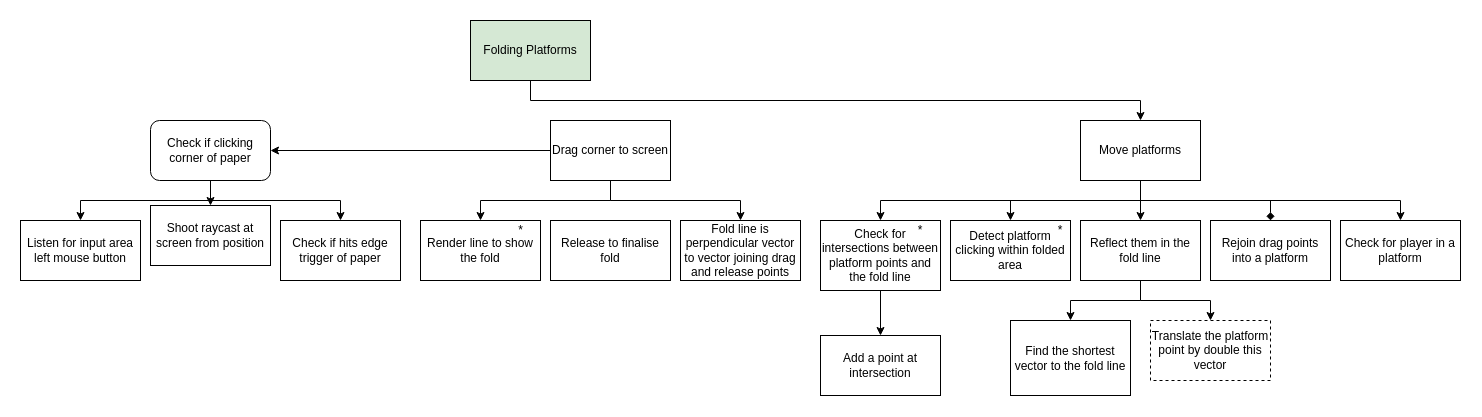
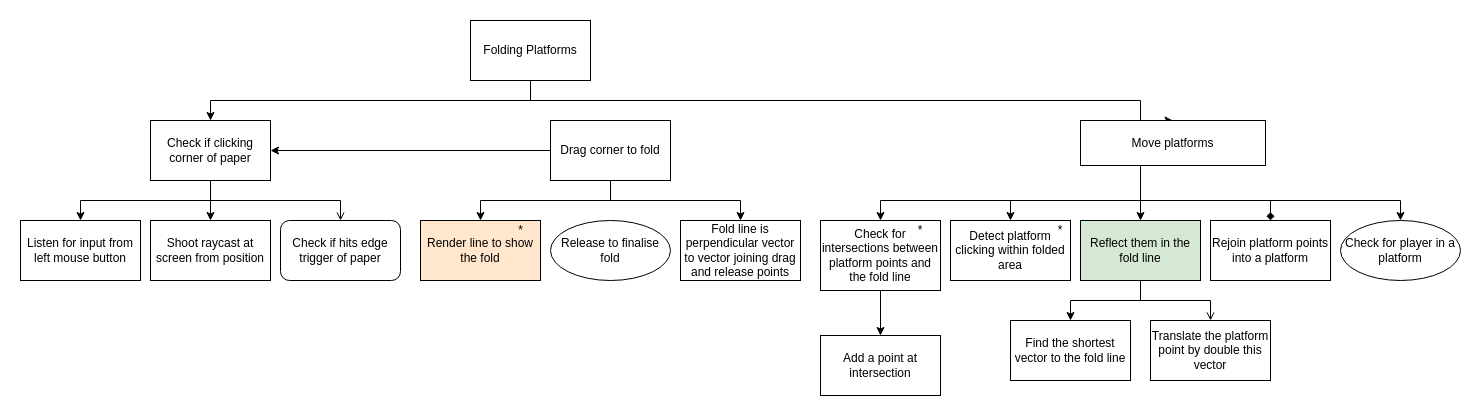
(531, 51) -> (531, 51)
none -> (364, 101)
(211, 151) -> (211, 151)
(611, 151) -> (611, 151)
(1141, 151) -> (1173, 143)
(341, 212) -> (341, 214)
(211, 236) -> (211, 251)
(81, 251) -> (81, 251)
(341, 251) -> (341, 251)
(481, 251) -> (481, 251)
(611, 251) -> (611, 251)
(1141, 251) -> (1141, 251)
(1271, 251) -> (1271, 251)
(1401, 251) -> (1401, 251)
(1211, 312) -> (1211, 314)
(1211, 351) -> (1211, 351)
(1071, 358) -> (1071, 351)
